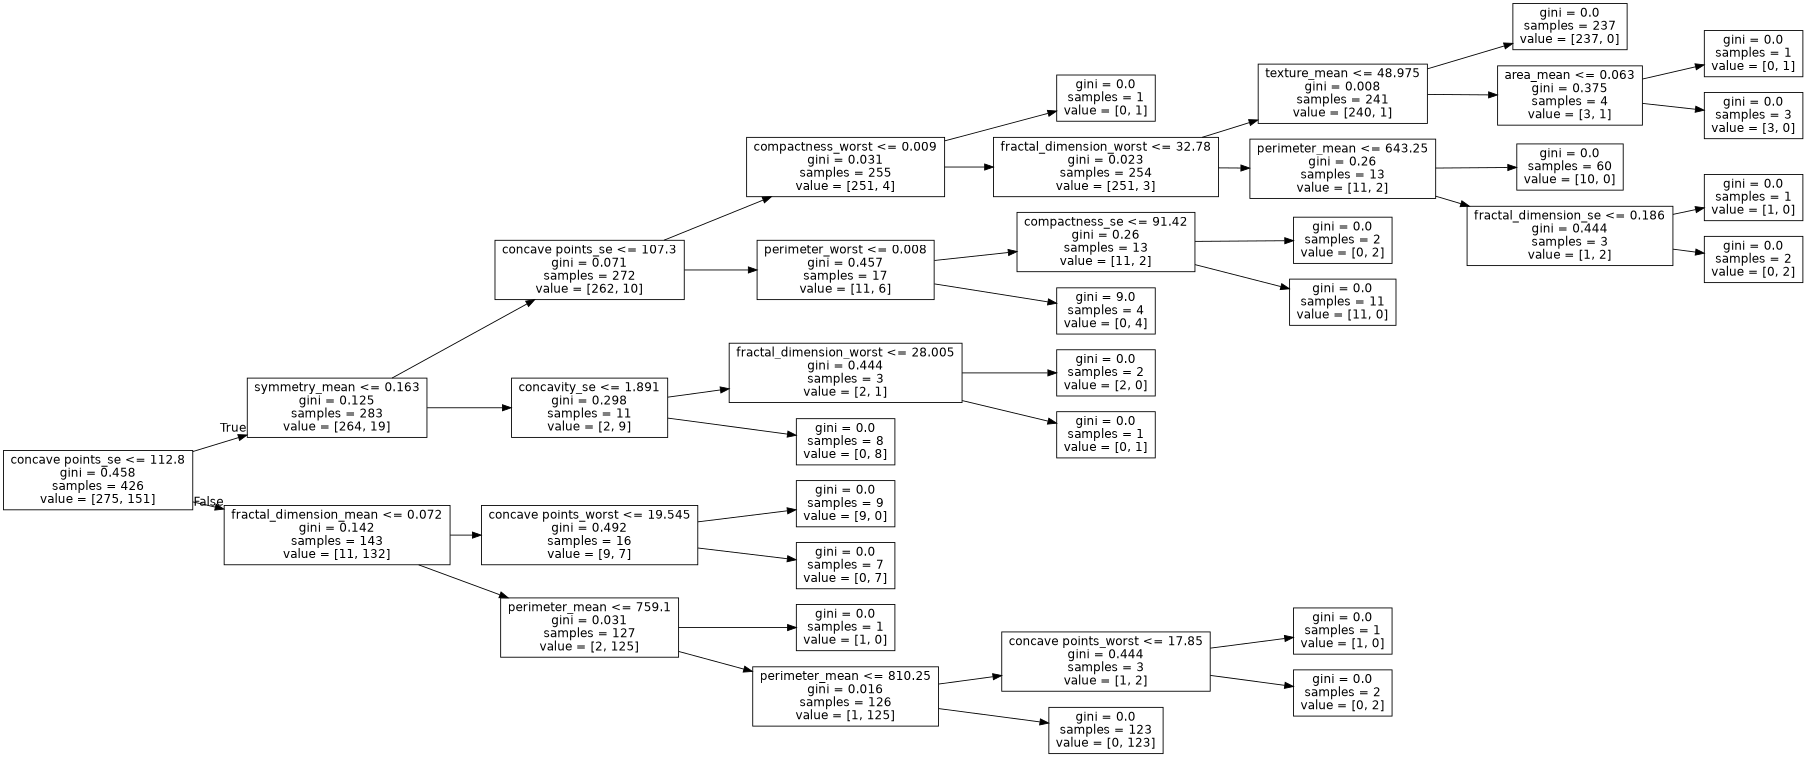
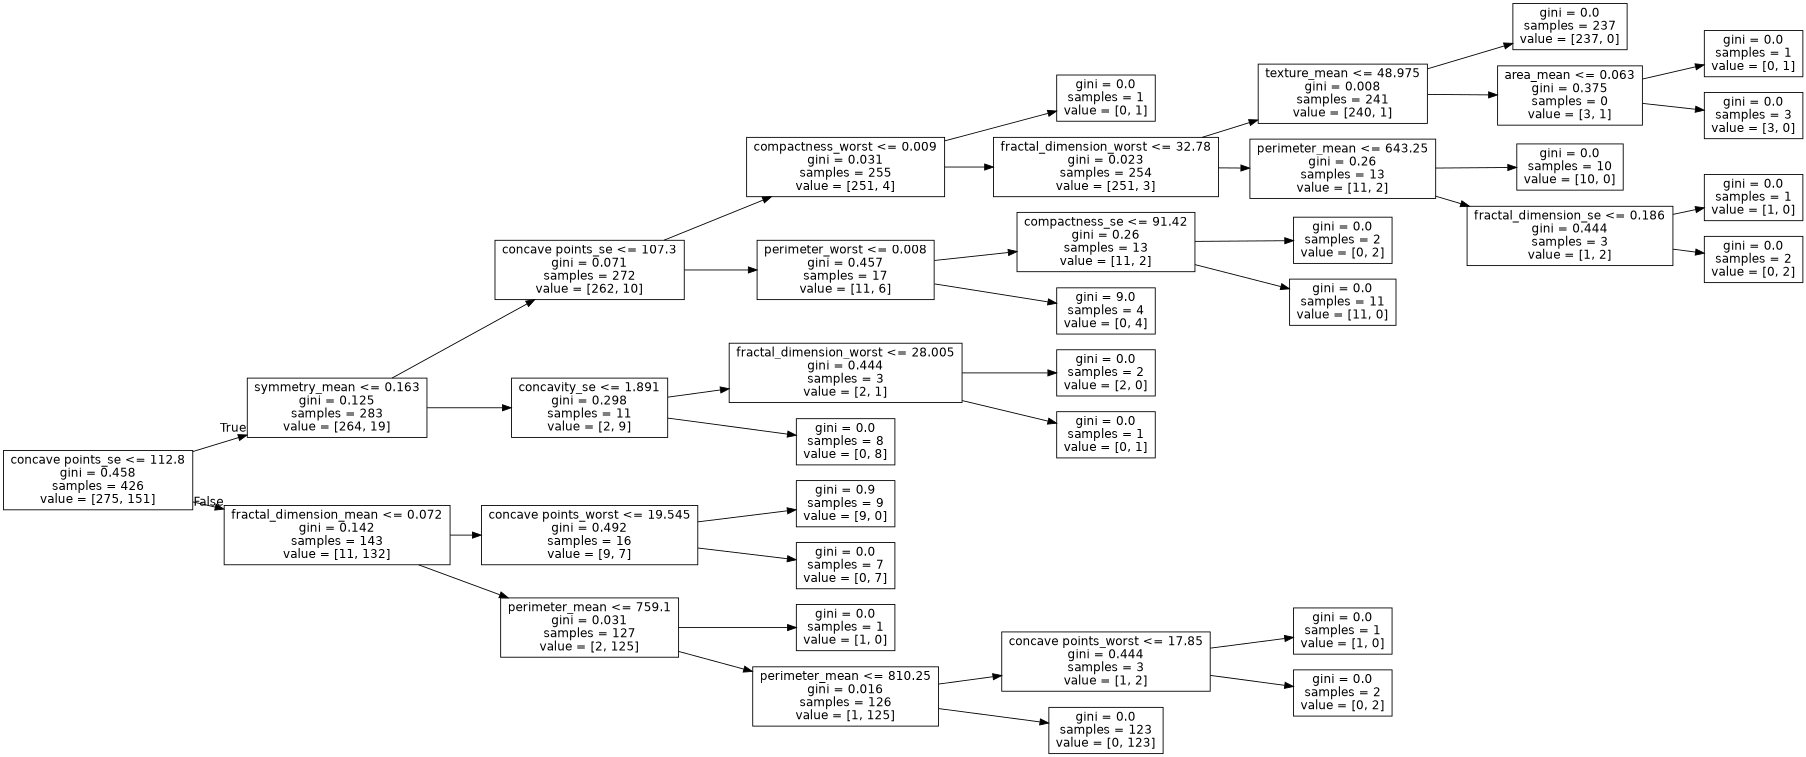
(1570, 96) -> (1570, 96)
(1570, 167) -> (1570, 167)
(846, 504) -> (846, 504)
